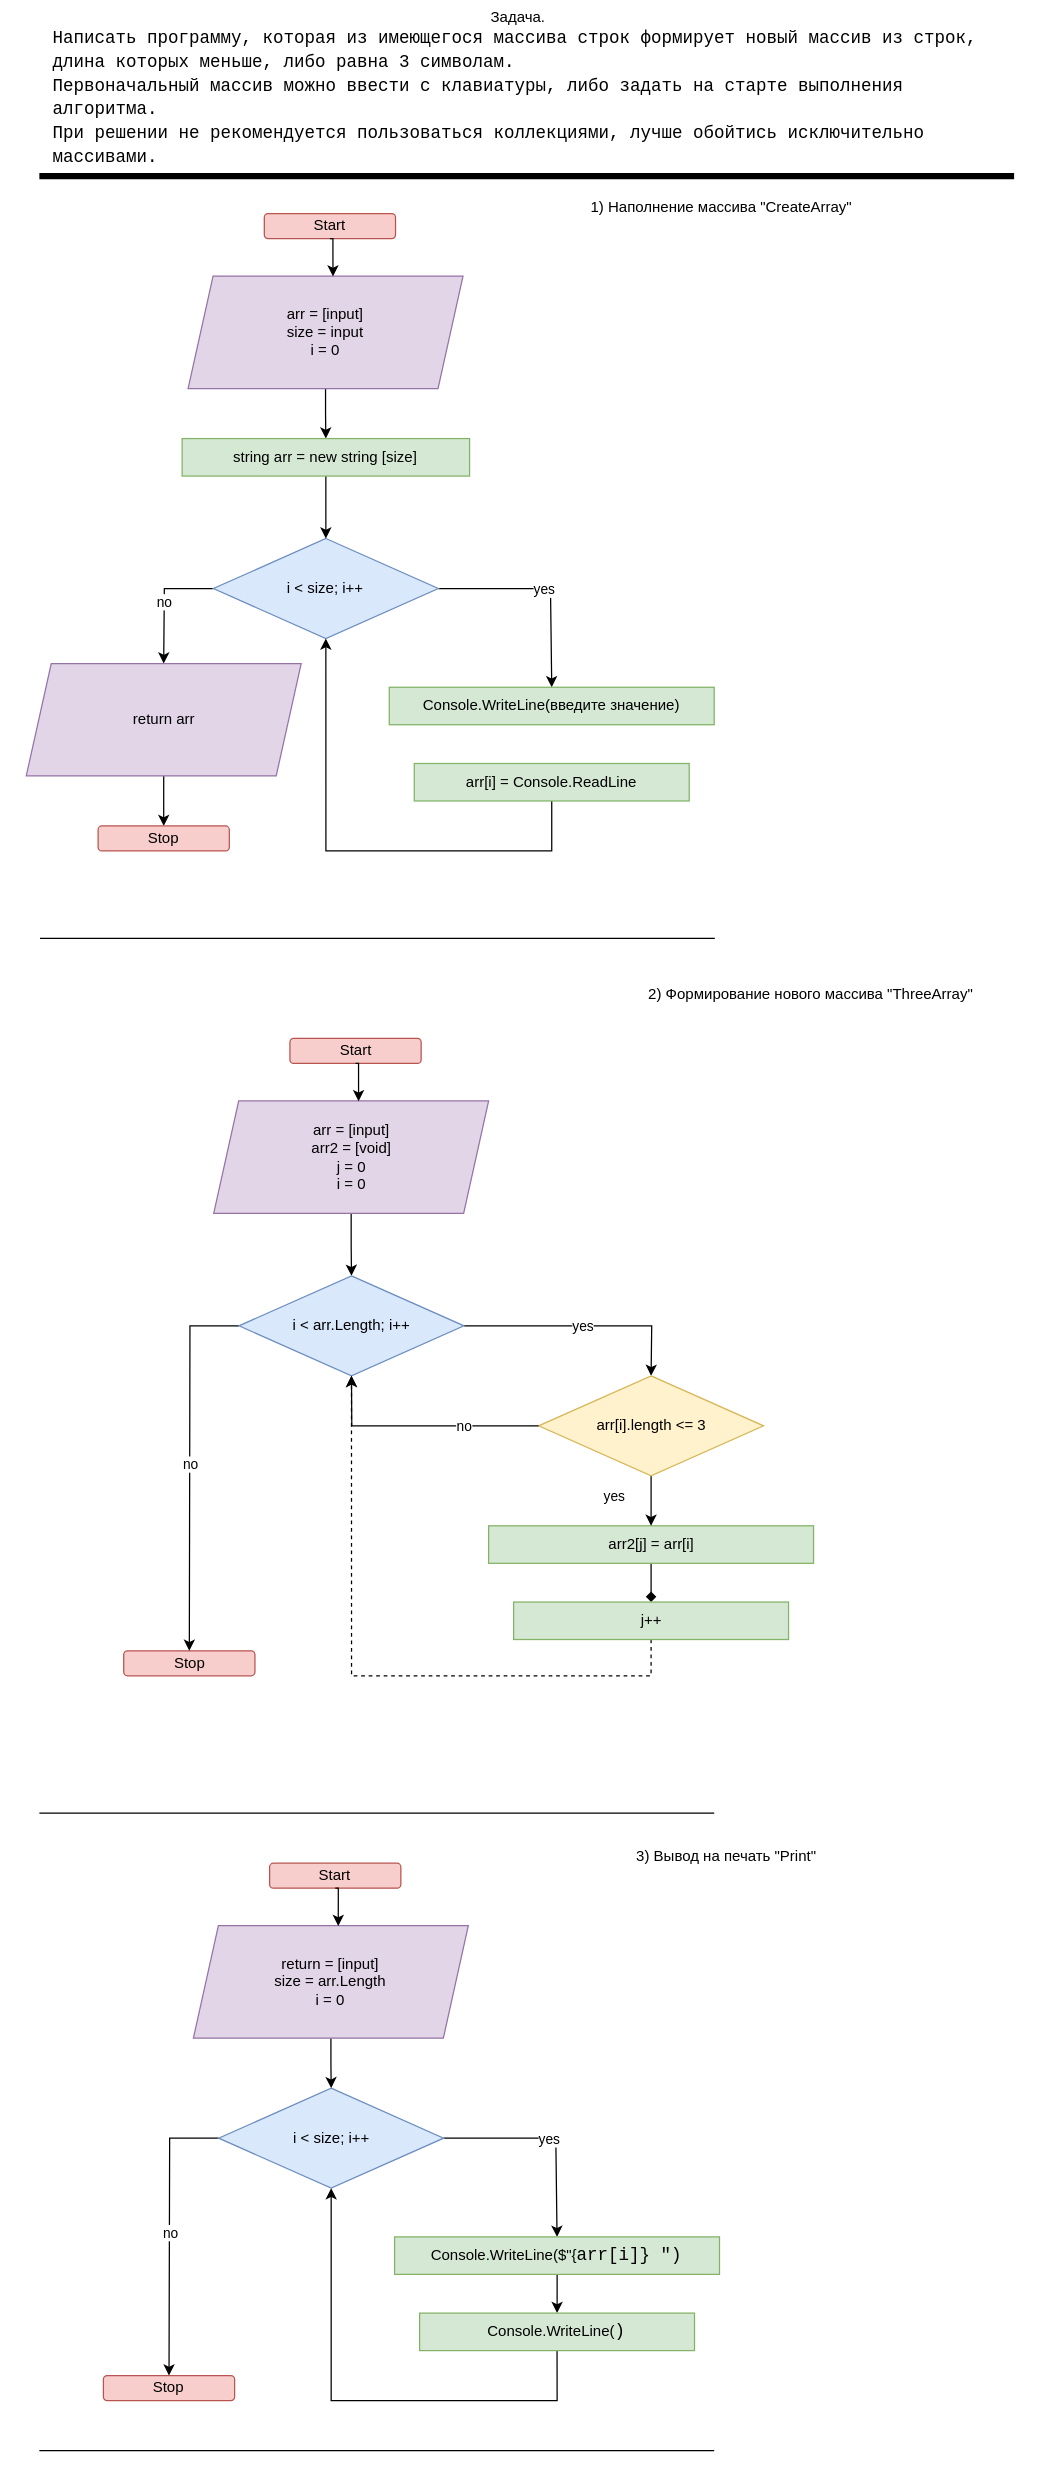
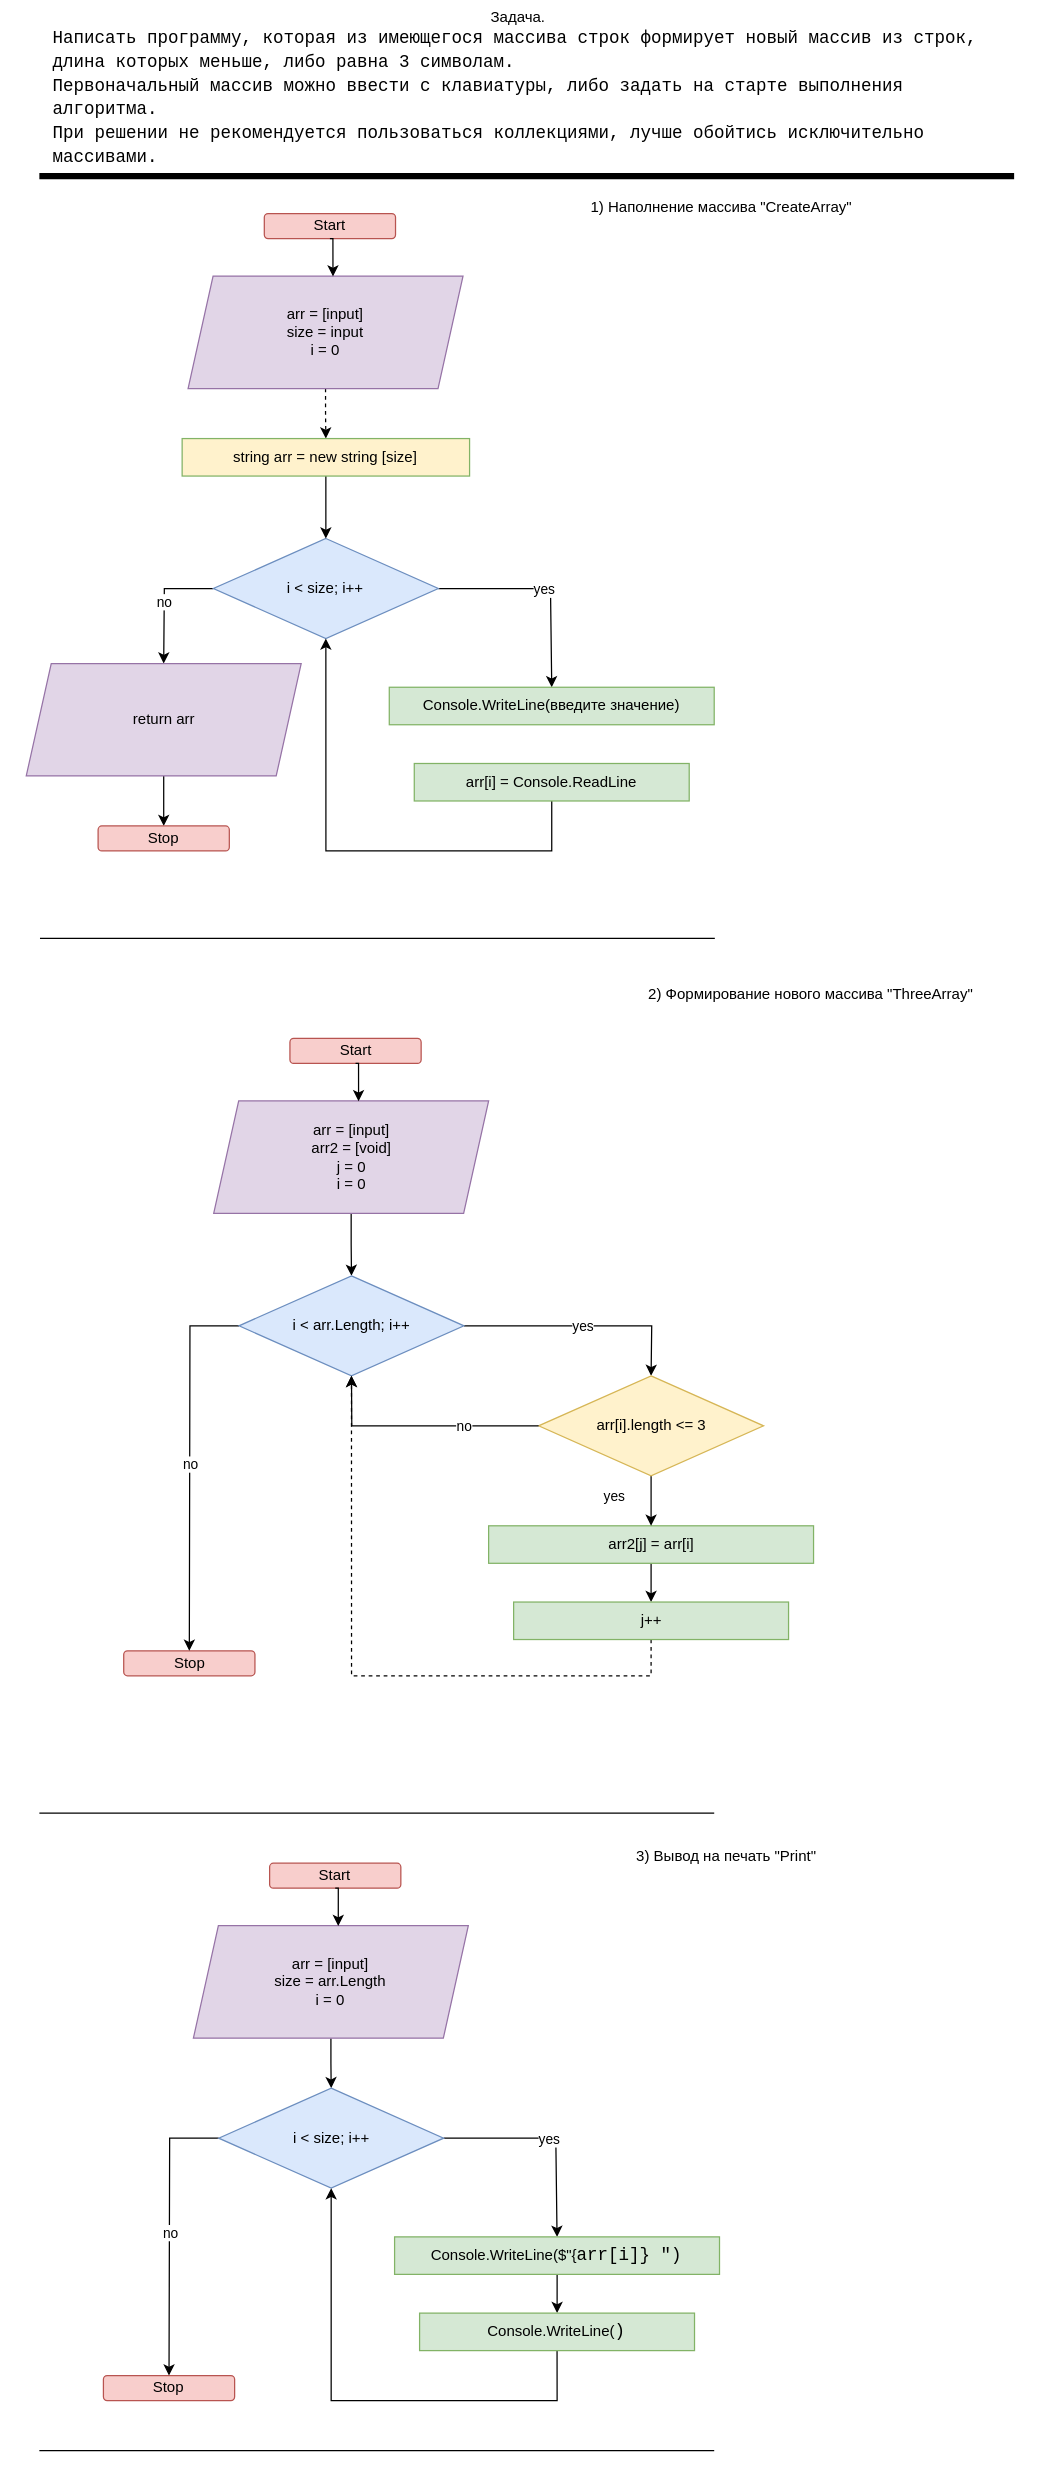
(326, 408) -> (326, 408)
(326, 457) -> (326, 457)
(651, 1591) -> (651, 1592)
(331, 1982) -> (331, 1982)
